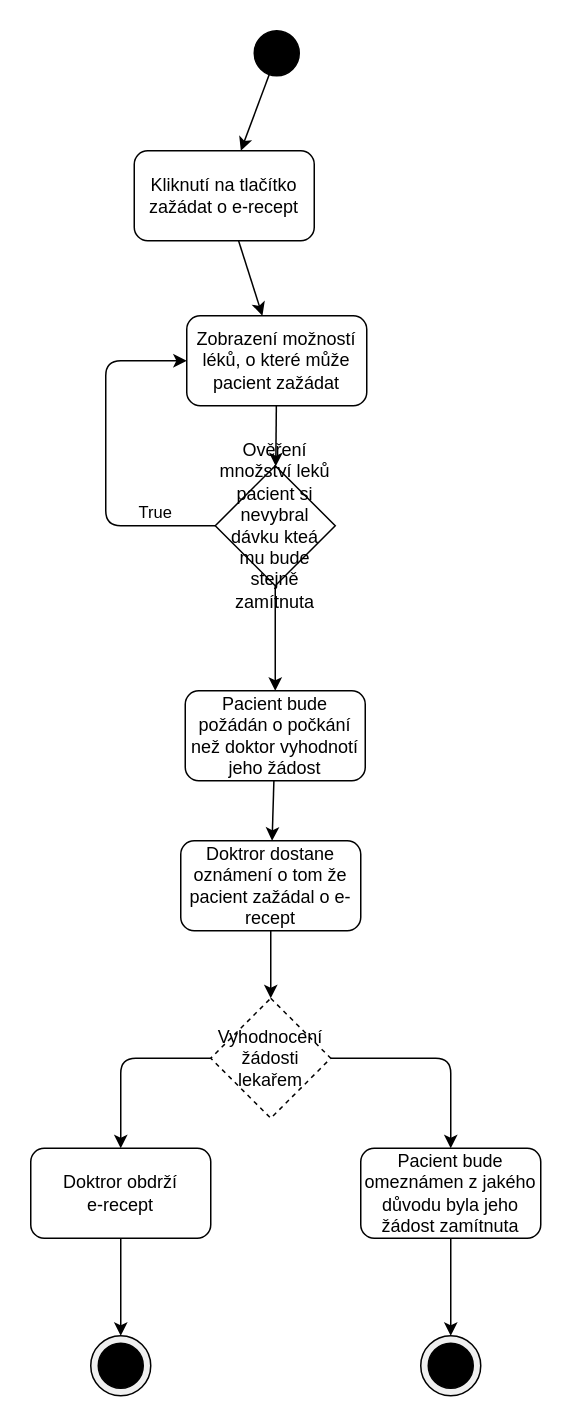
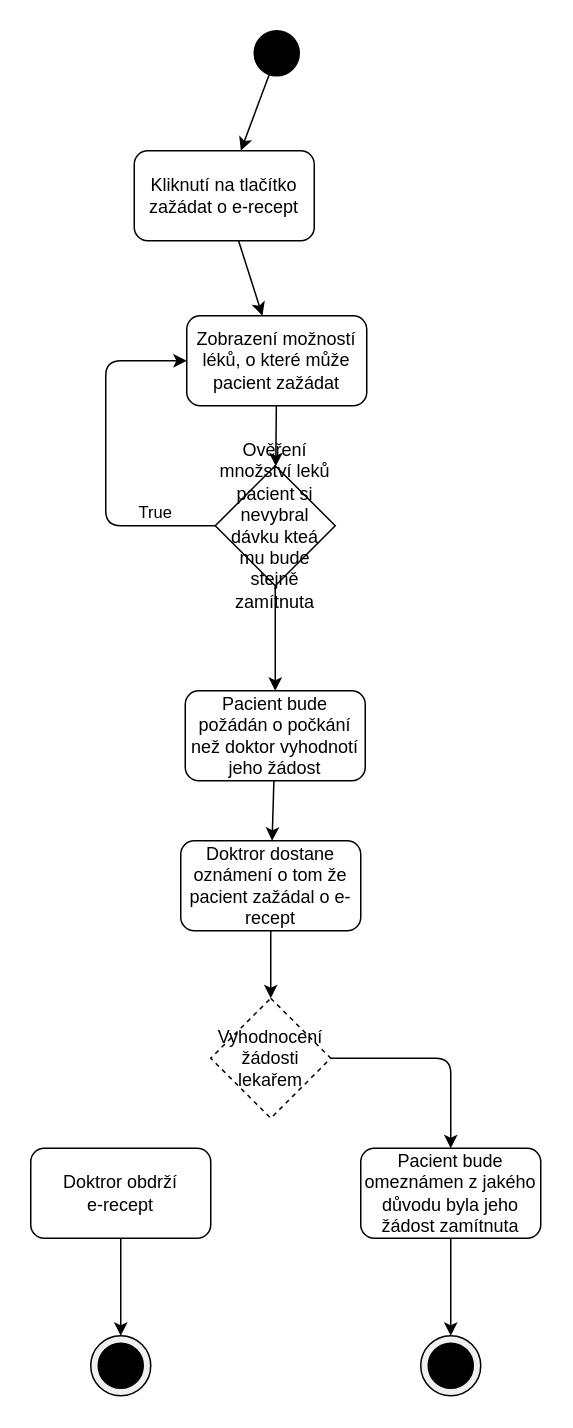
(129, 1059) -> none
